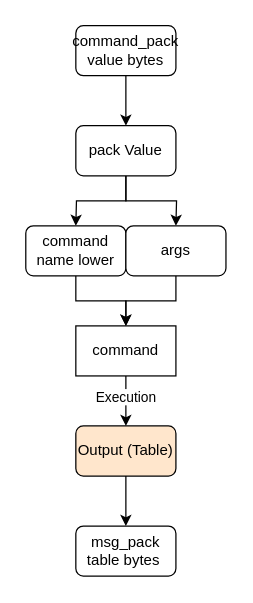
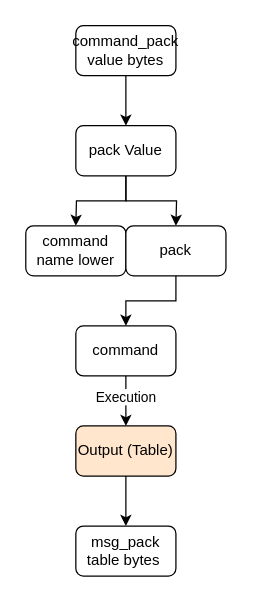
(176, 251) -> (176, 251)
(87, 301) -> none
(126, 351) -> (126, 351)
